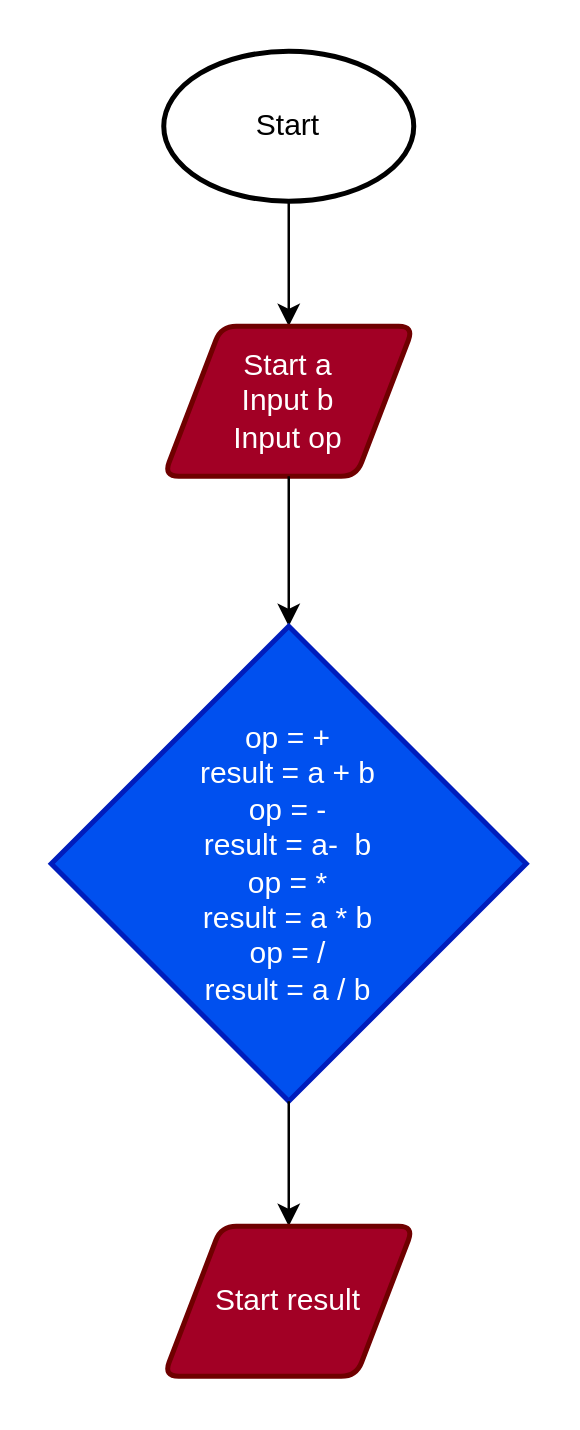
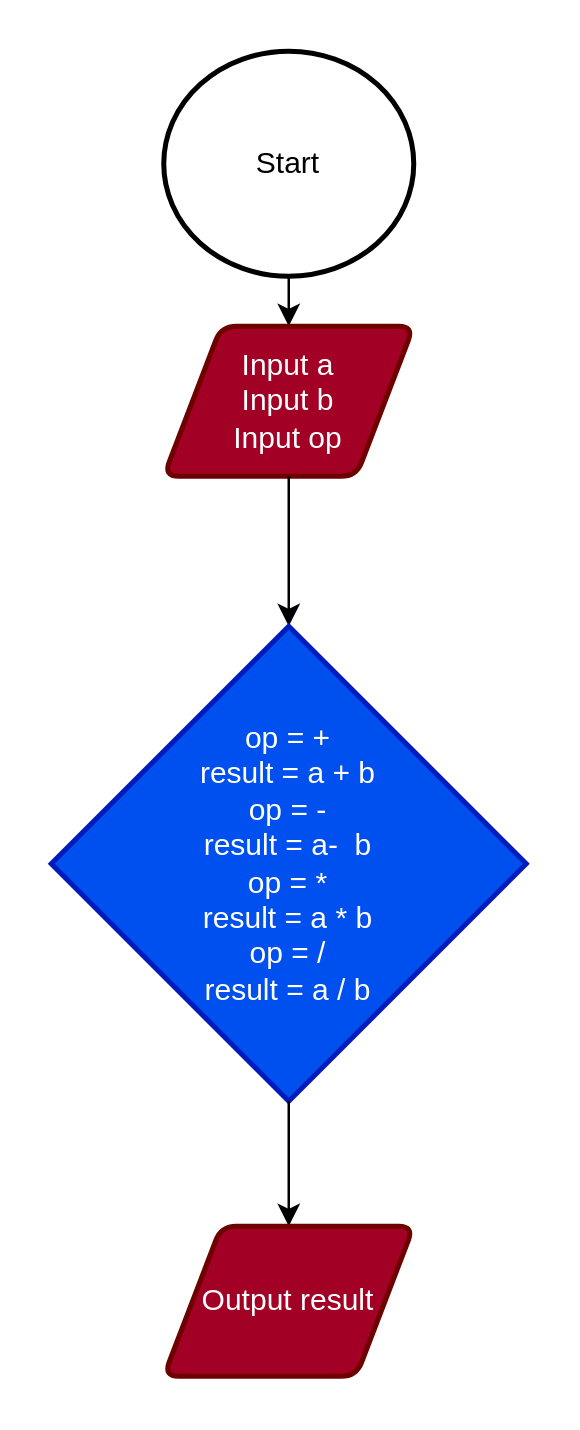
(289, 126) -> (289, 164)
(289, 401) -> (289, 401)
(289, 1301) -> (289, 1301)
